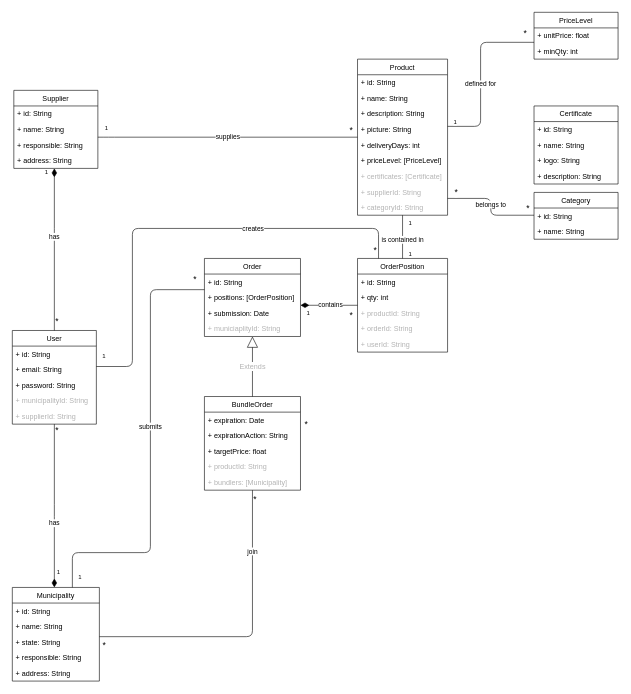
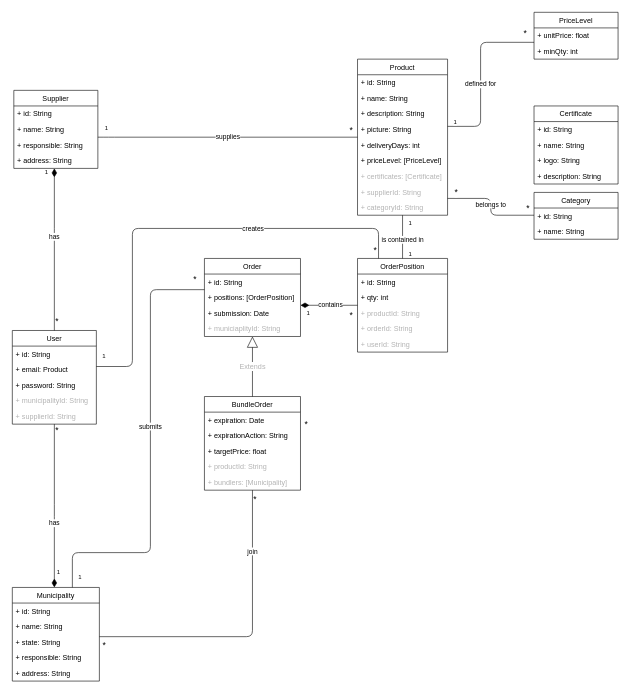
(40, 370) -> (43, 370)
